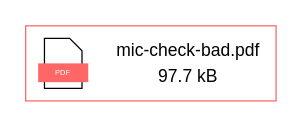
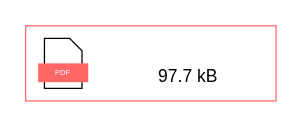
(188, 51) -> none
